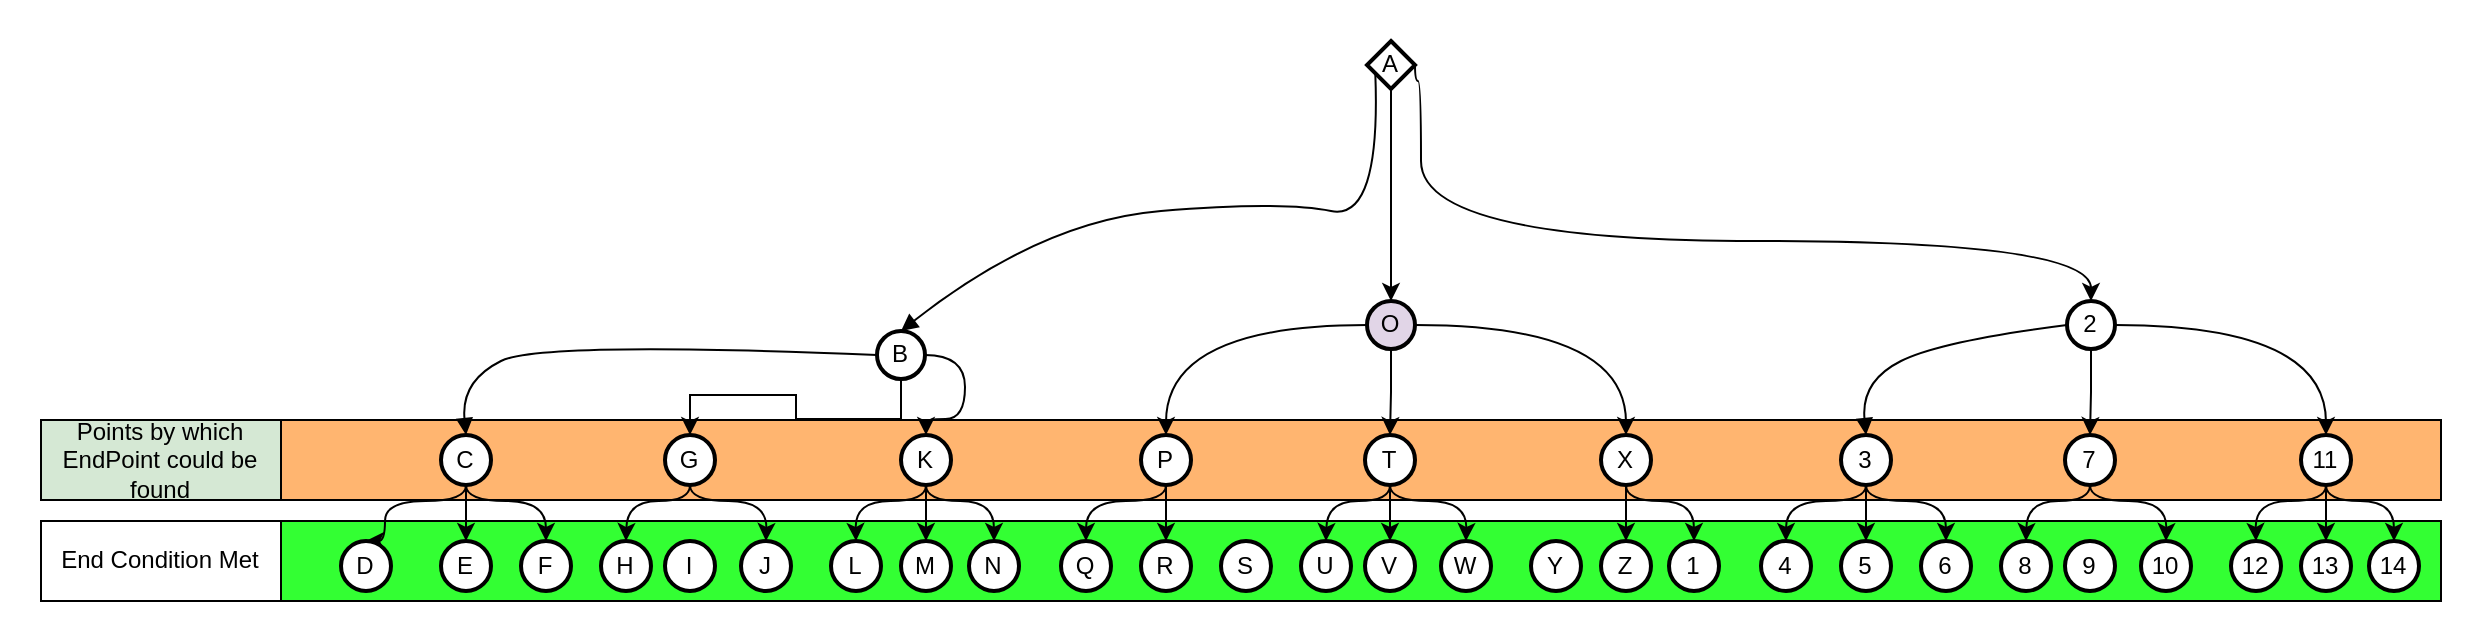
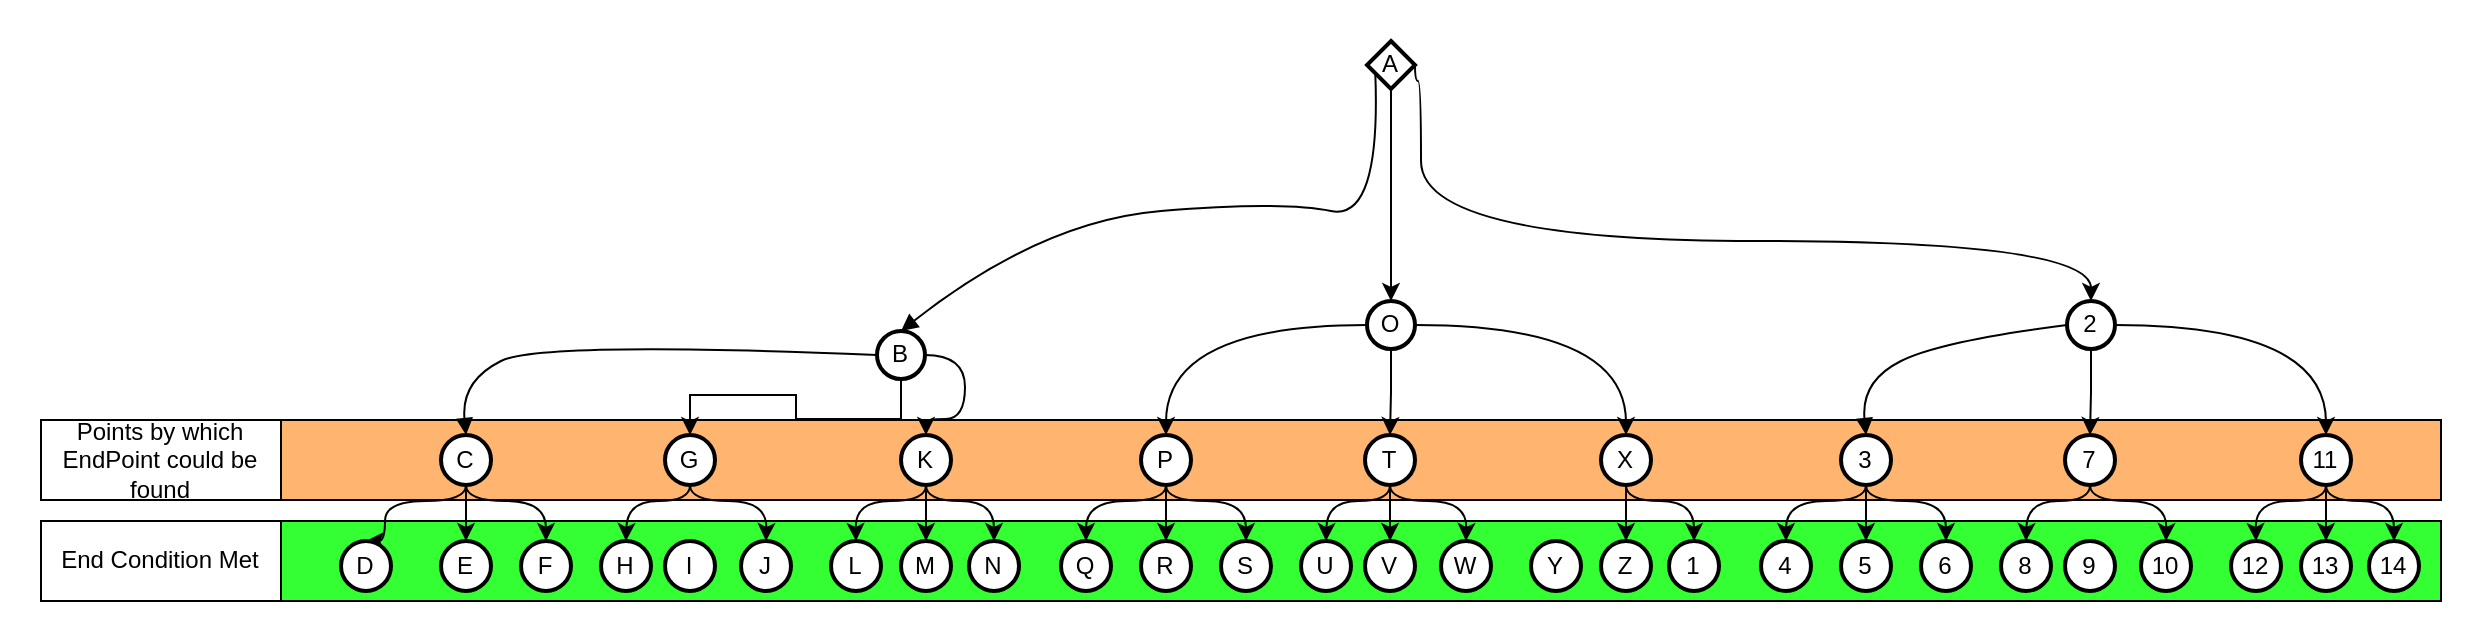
(1391, 325) -> (1391, 325)
(161, 460) -> (161, 460)
none -> (1214, 501)
